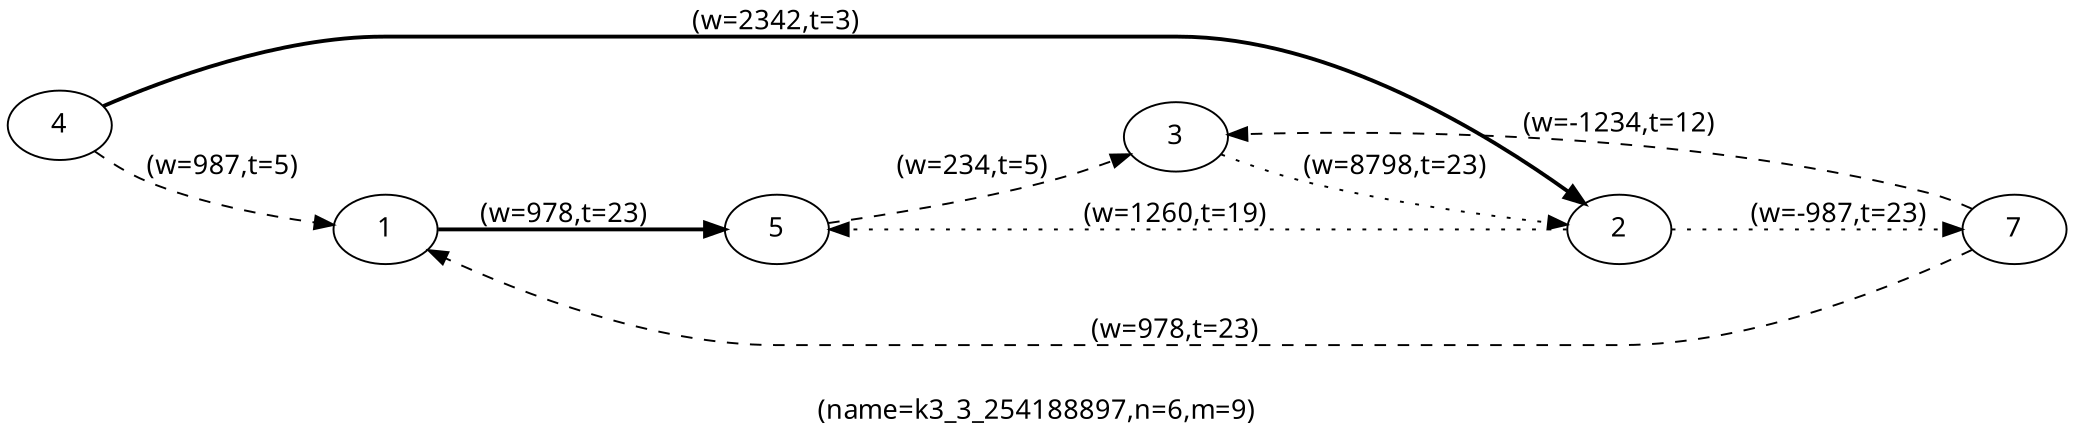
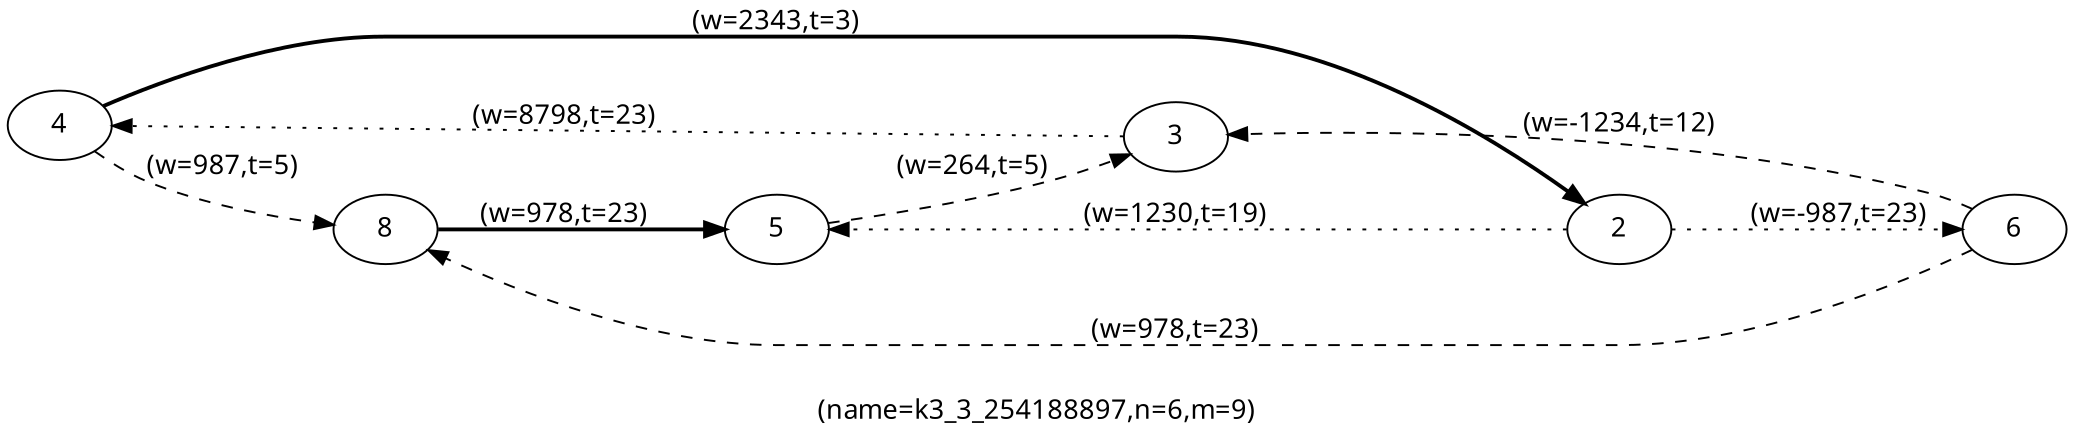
(777, 22) -> (777, 22)
(973, 167) -> (973, 167)
(1382, 198) -> (628, 131)
(1176, 215) -> (1176, 215)
(386, 229) -> (386, 229)
(2015, 229) -> (2015, 229)
